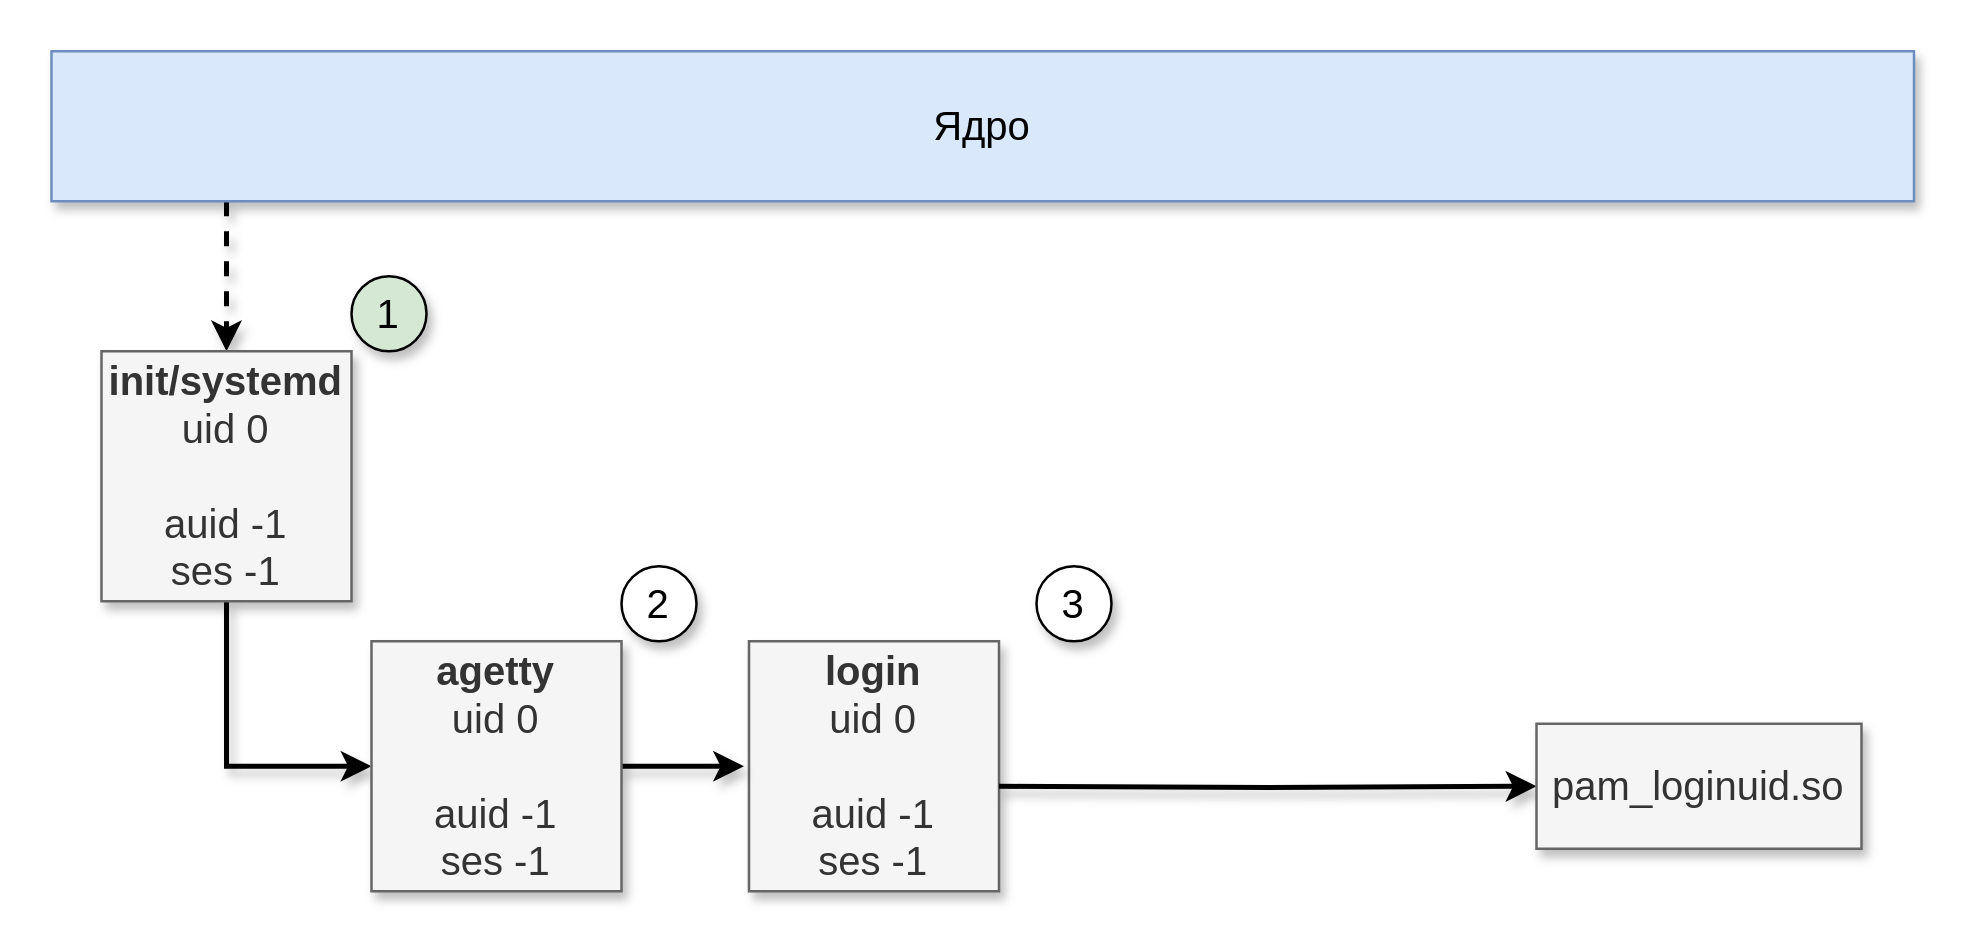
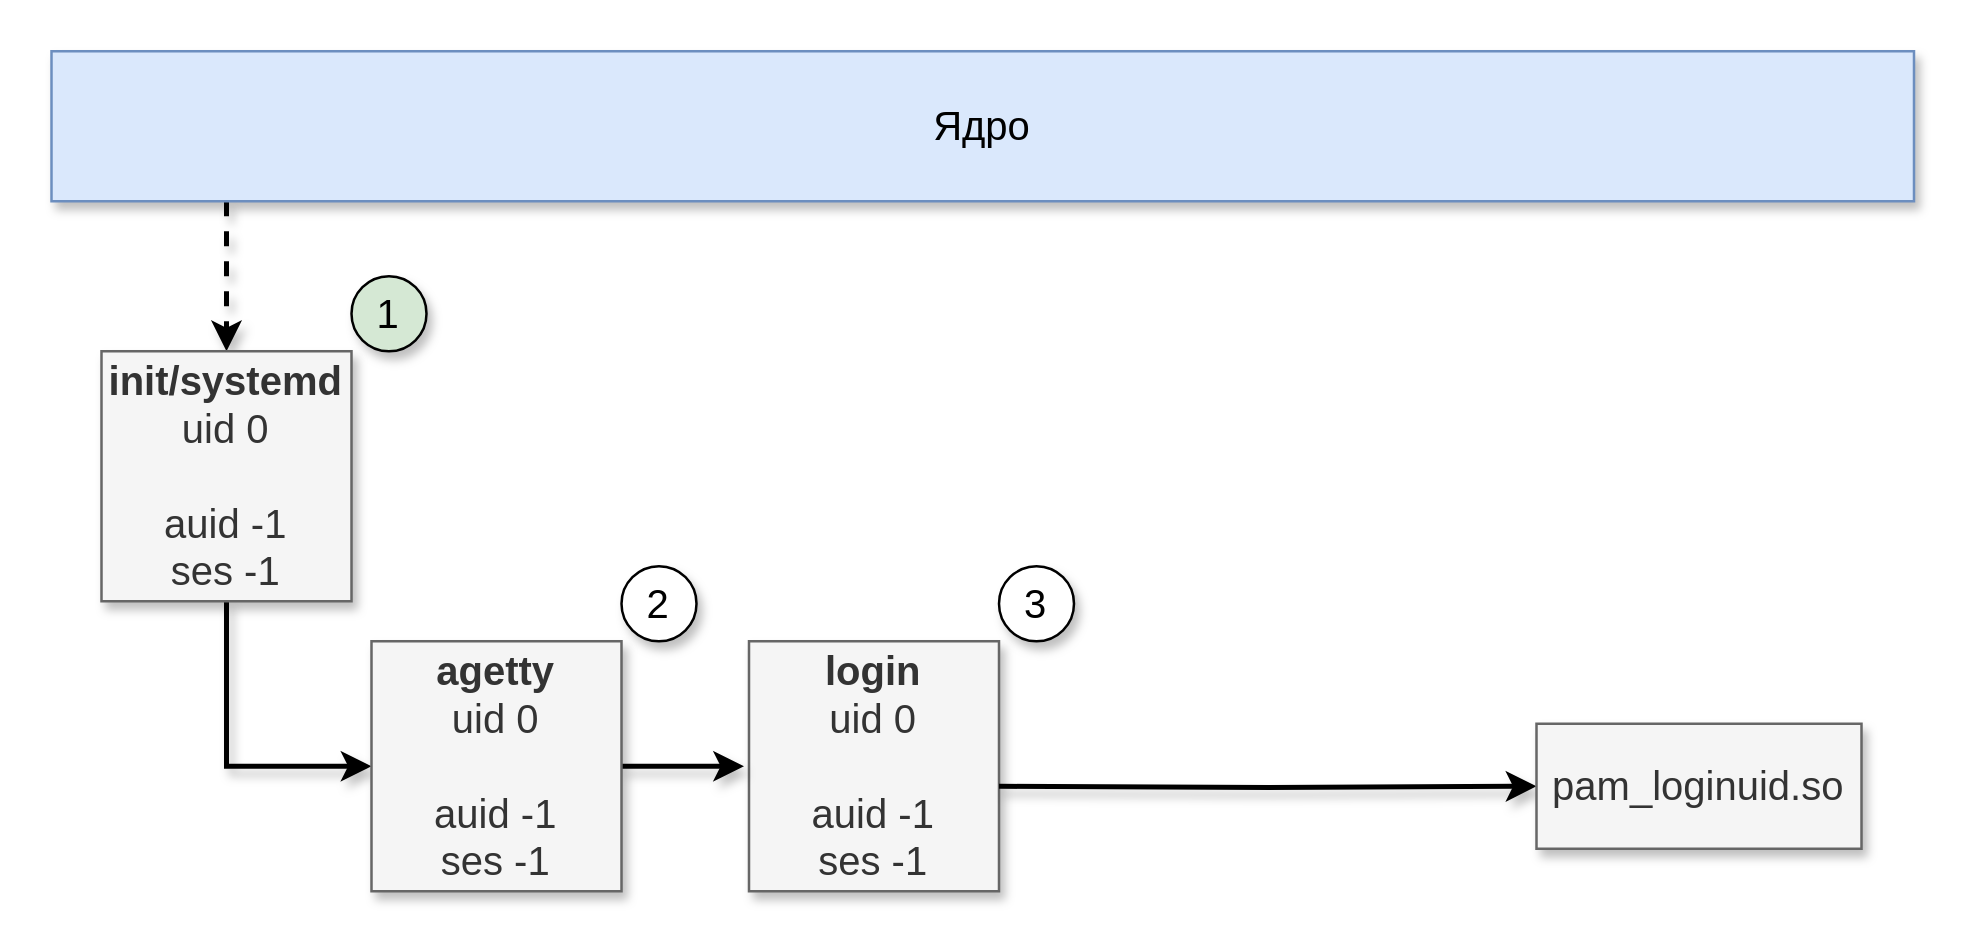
(1074, 604) -> (1036, 604)
